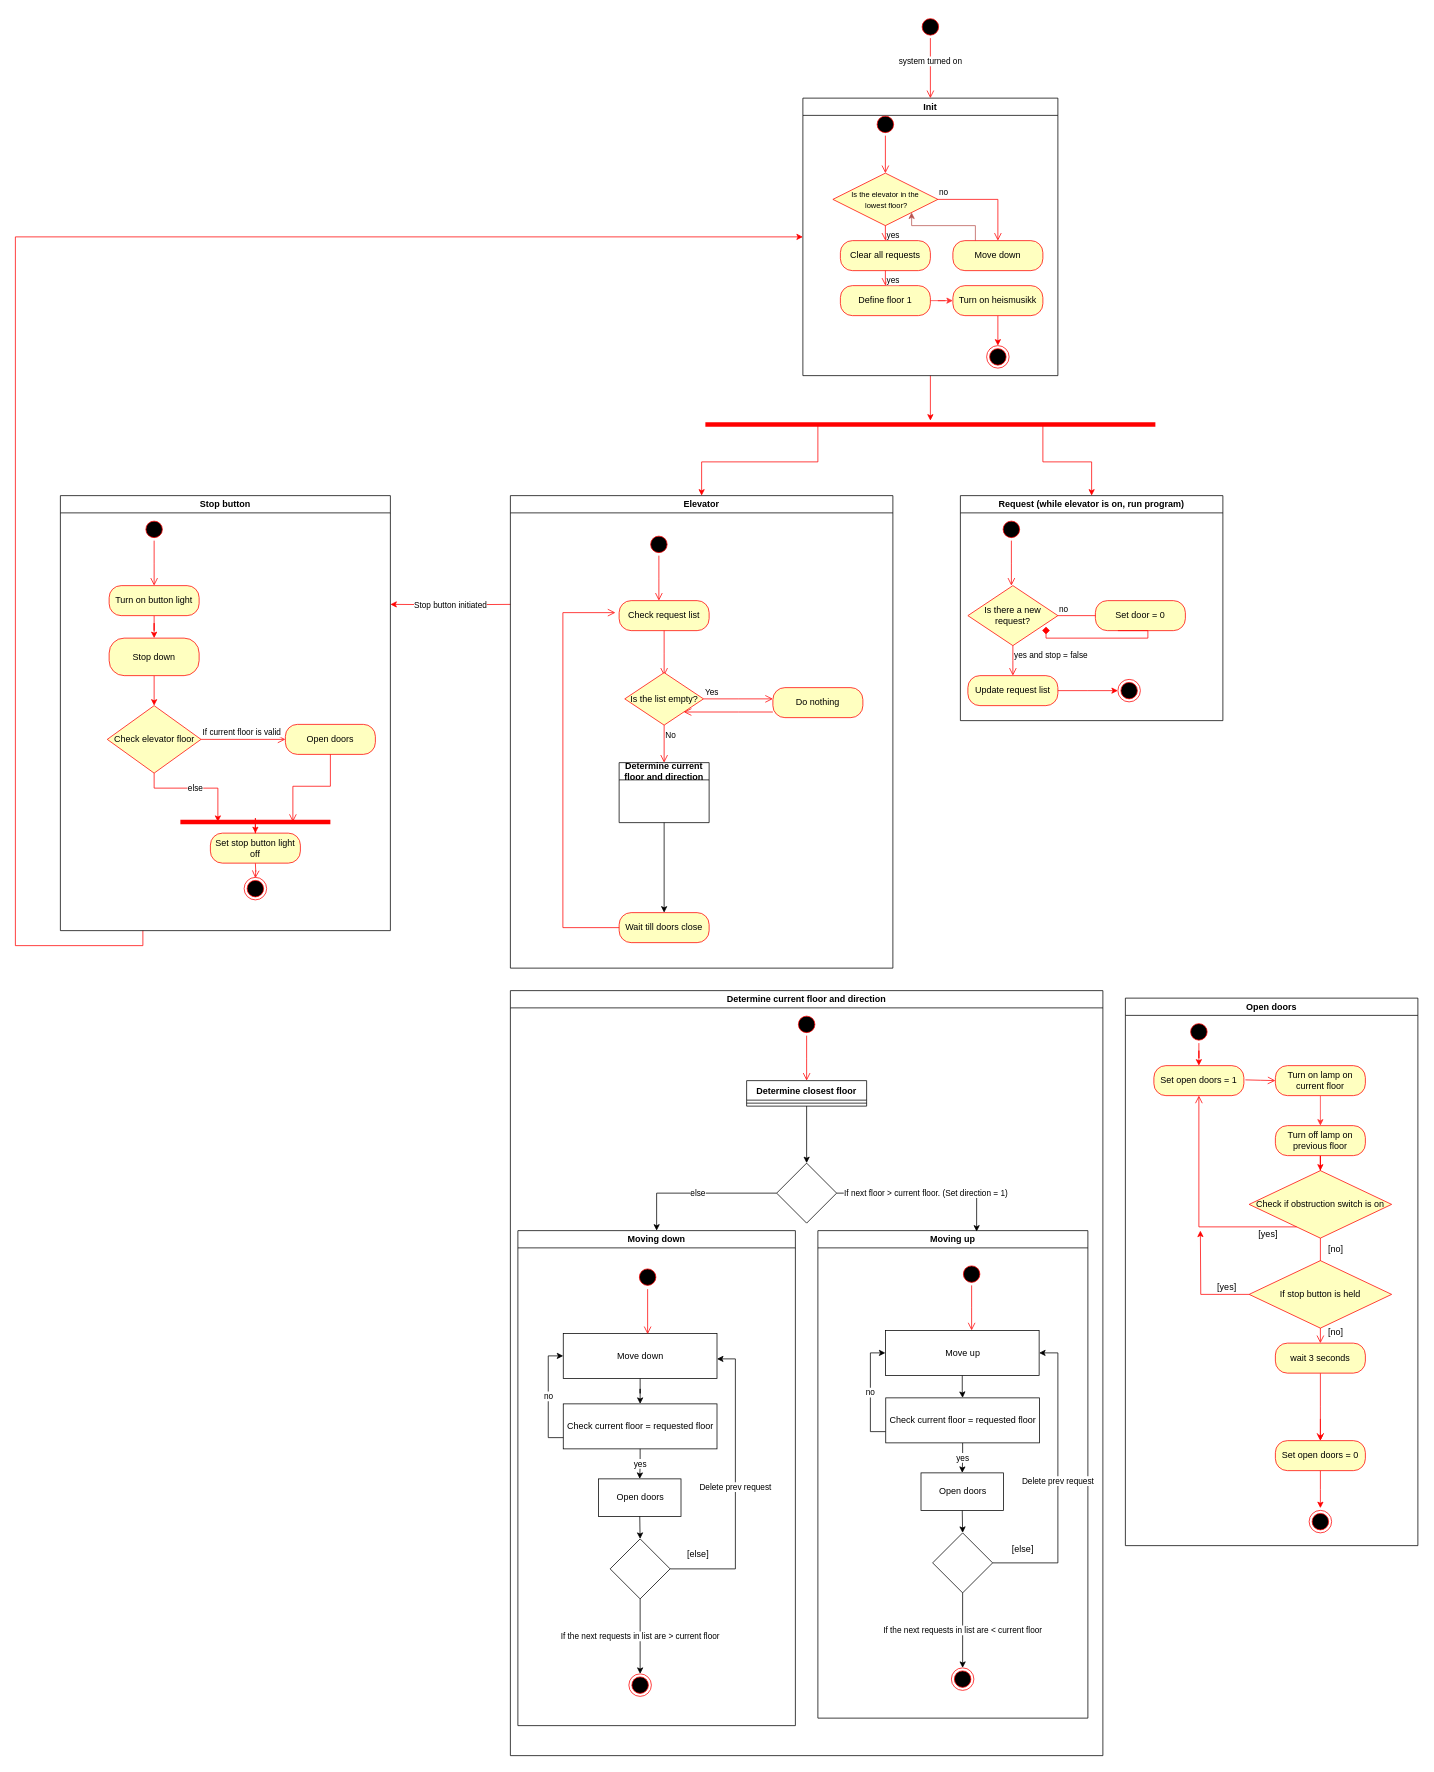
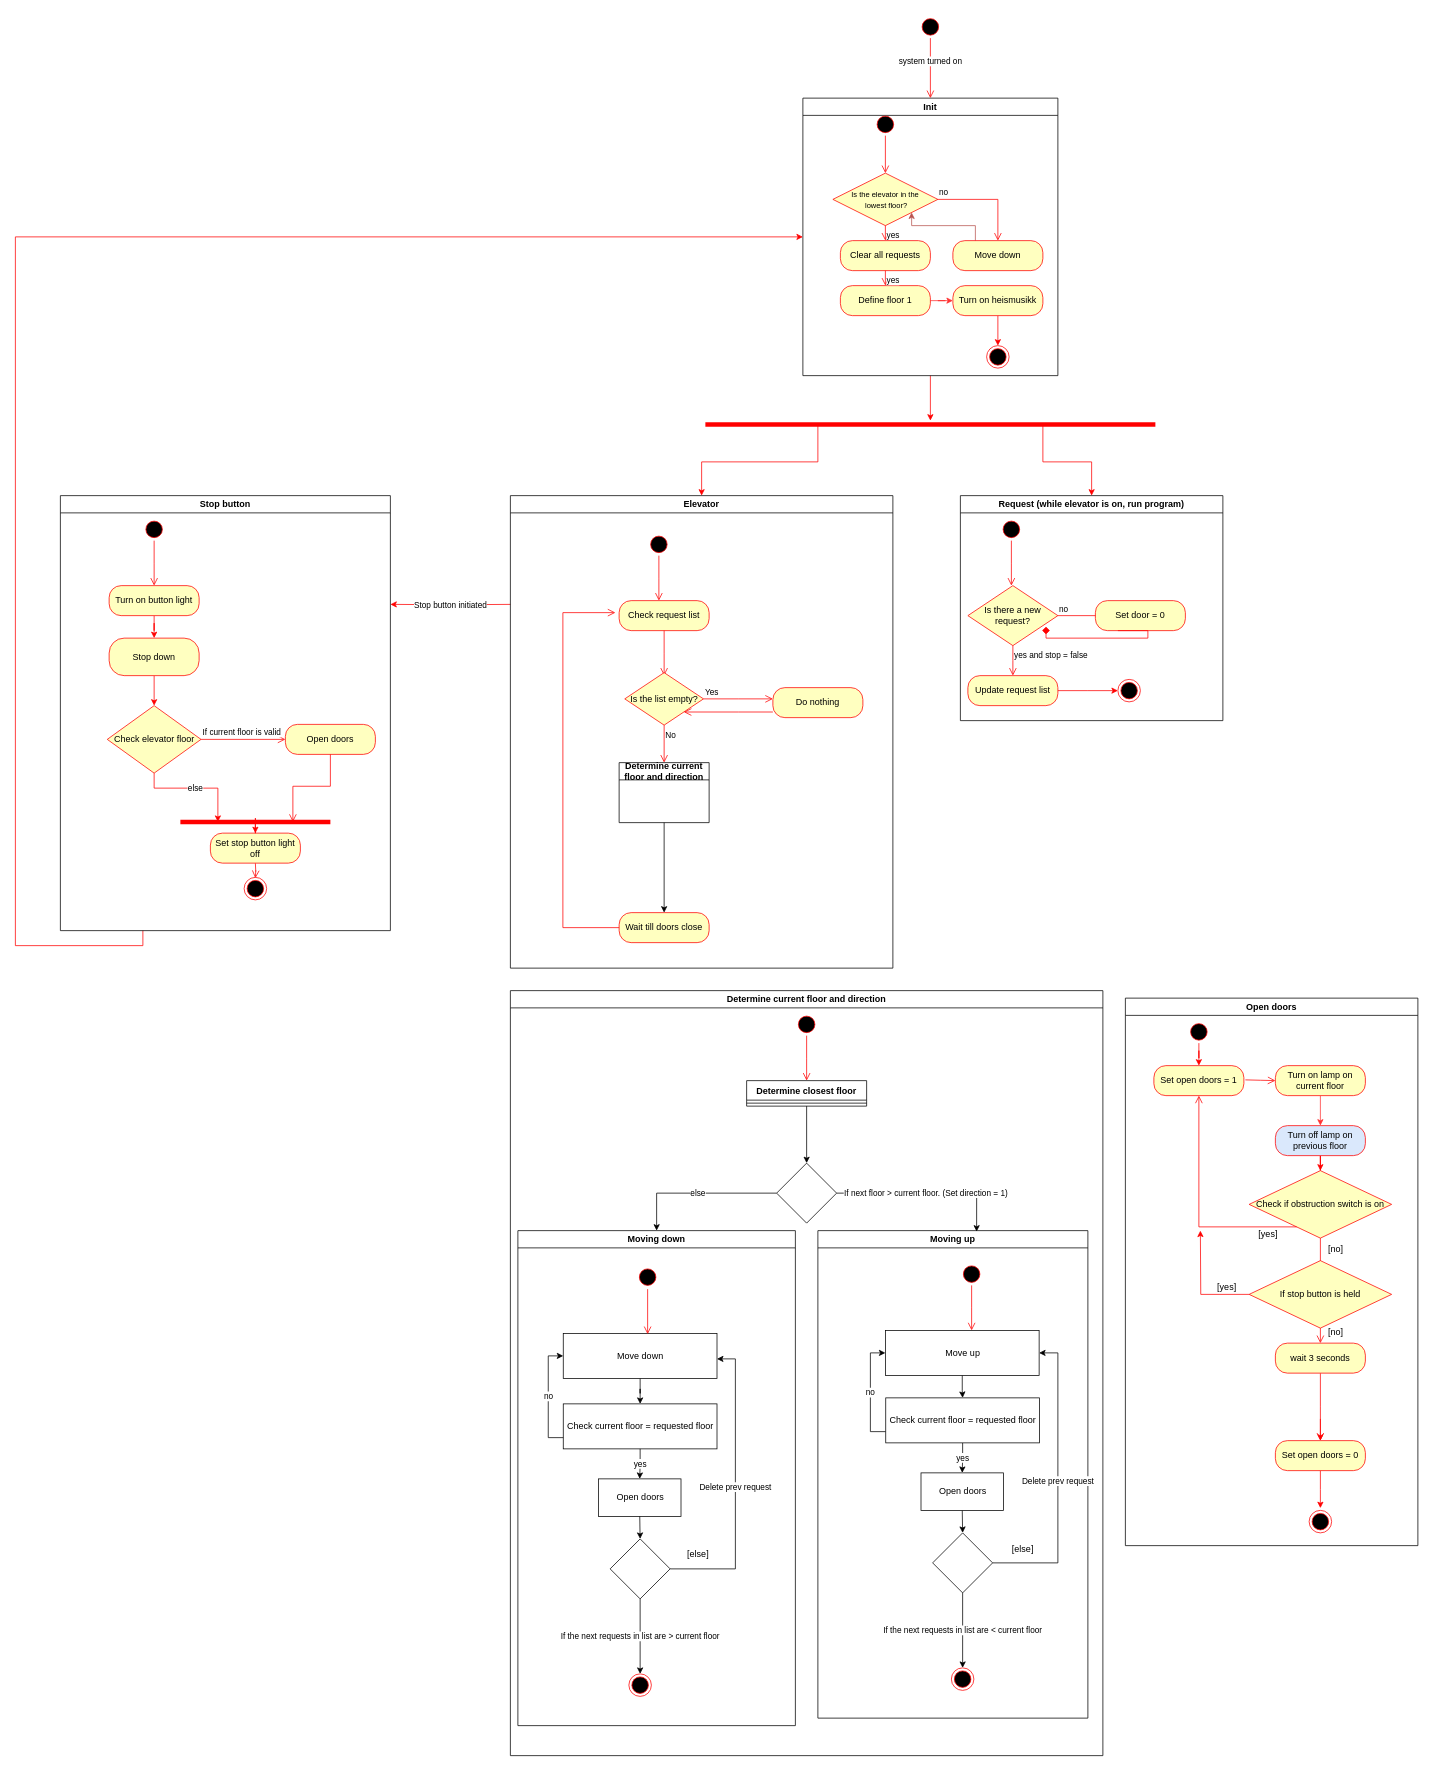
(1320, 1140) -> (1320, 1140)
